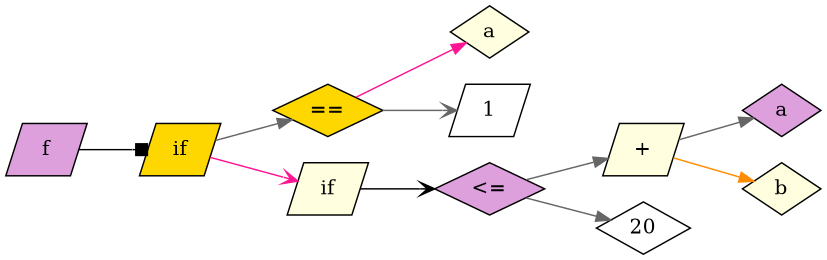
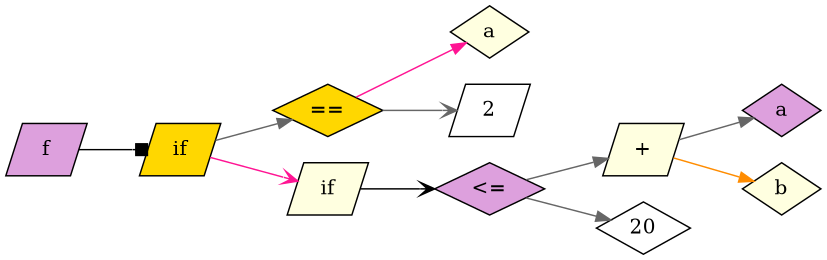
(490, 110) -> (490, 110)
